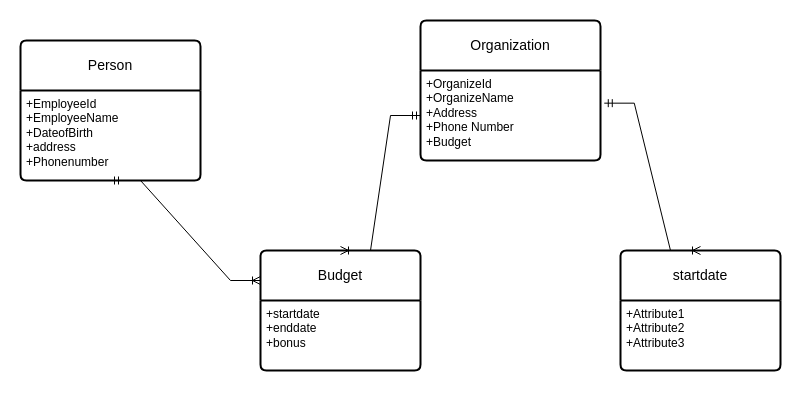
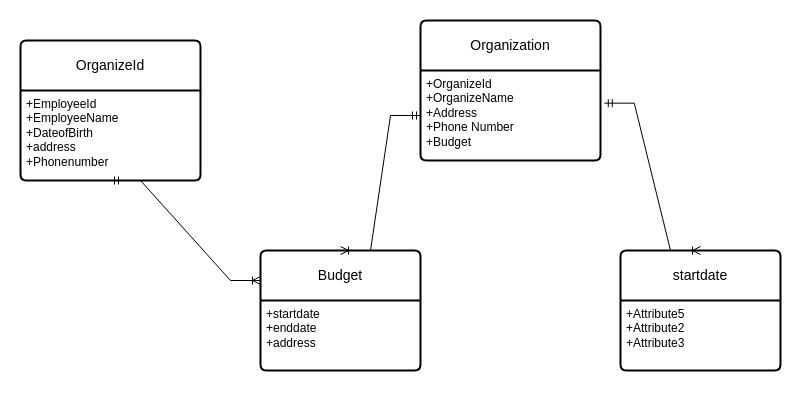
(111, 66) -> (111, 66)
(300, 329) -> (300, 329)
(662, 329) -> (662, 329)
